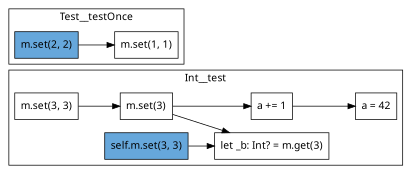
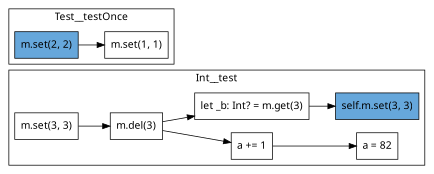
(146, 106) -> (136, 126)
(376, 106) -> (377, 146)
(198, 146) -> (318, 106)
